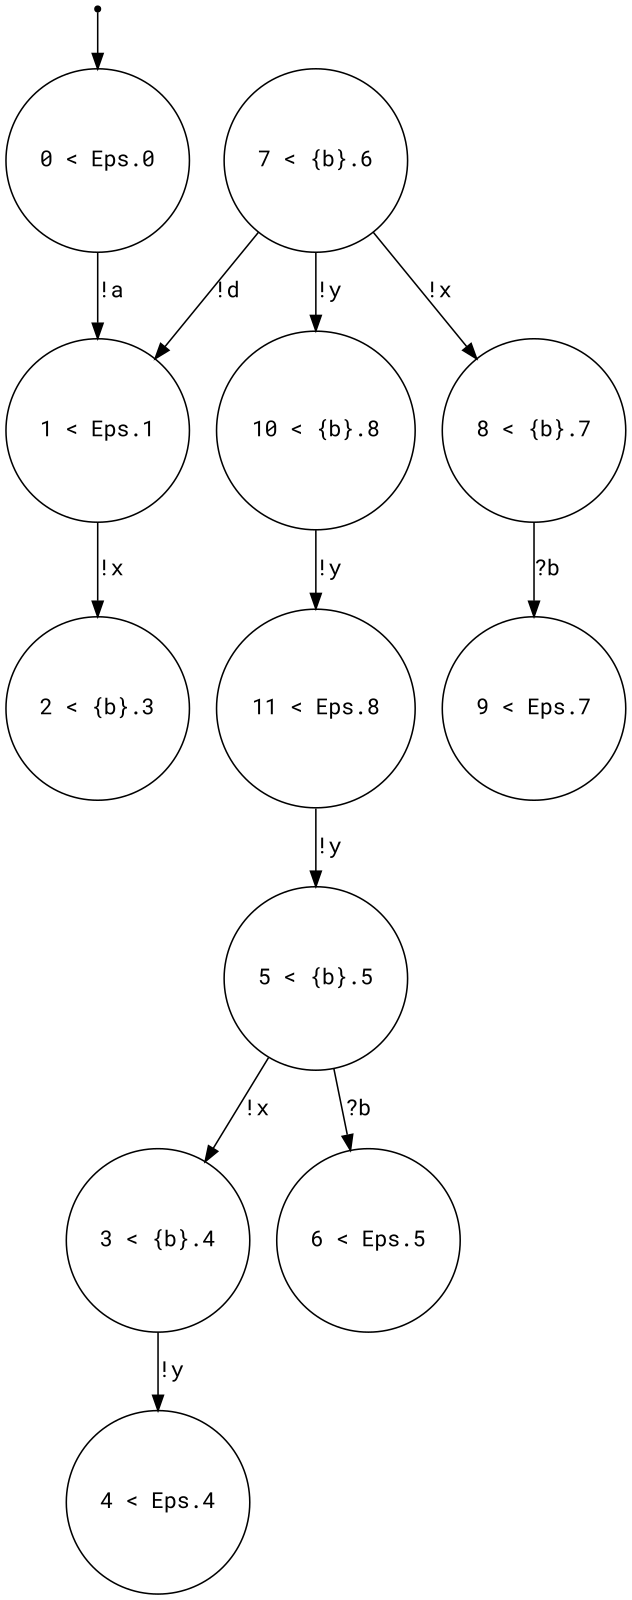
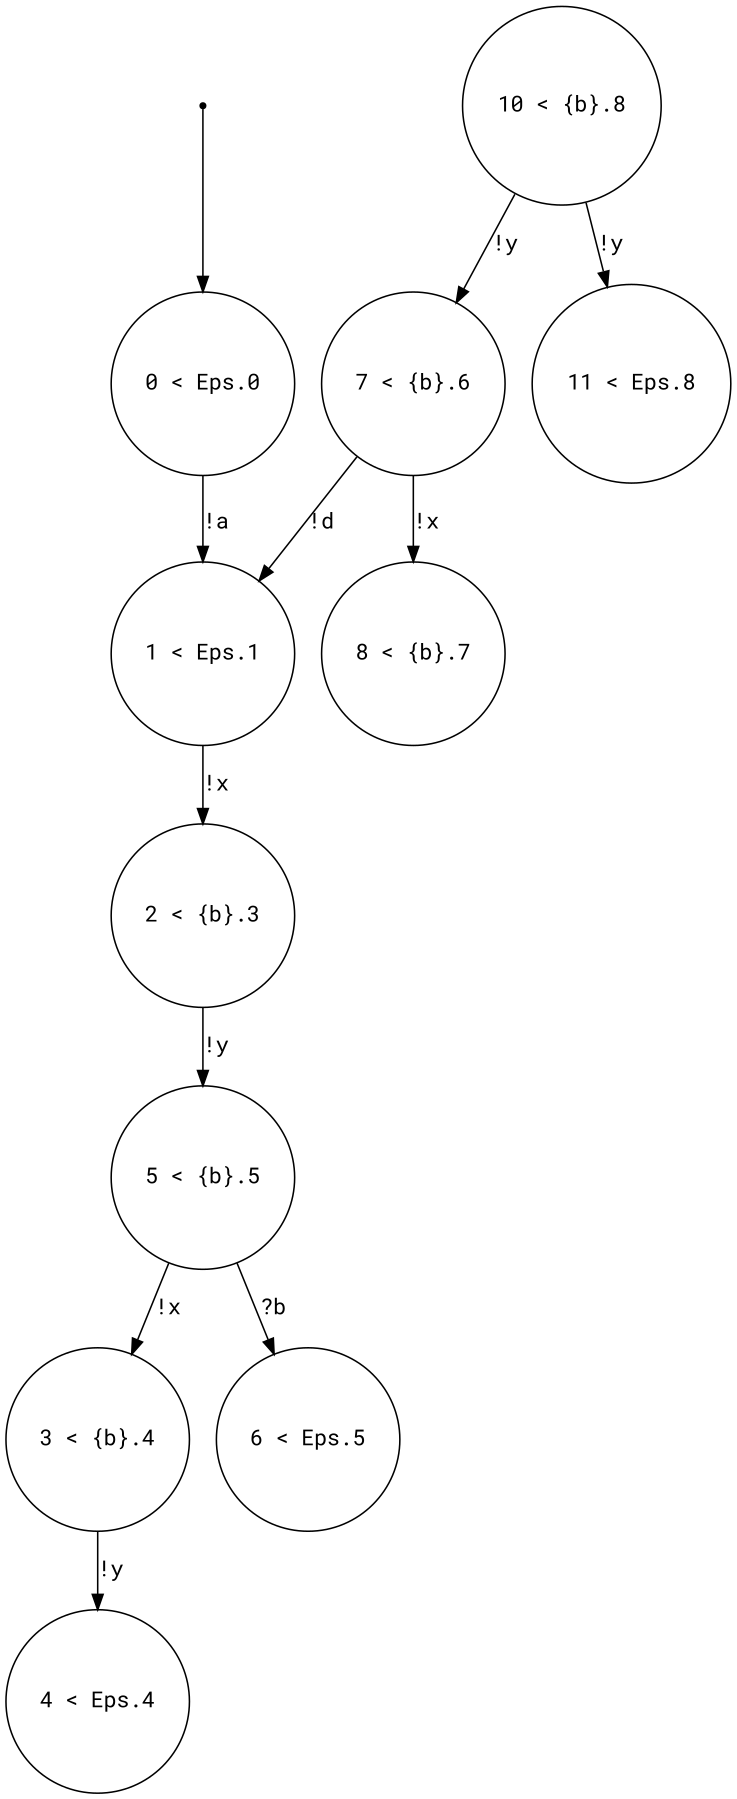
(316, 284) -> (489, 242)
(534, 708) -> none
(316, 840) -> (203, 1039)
